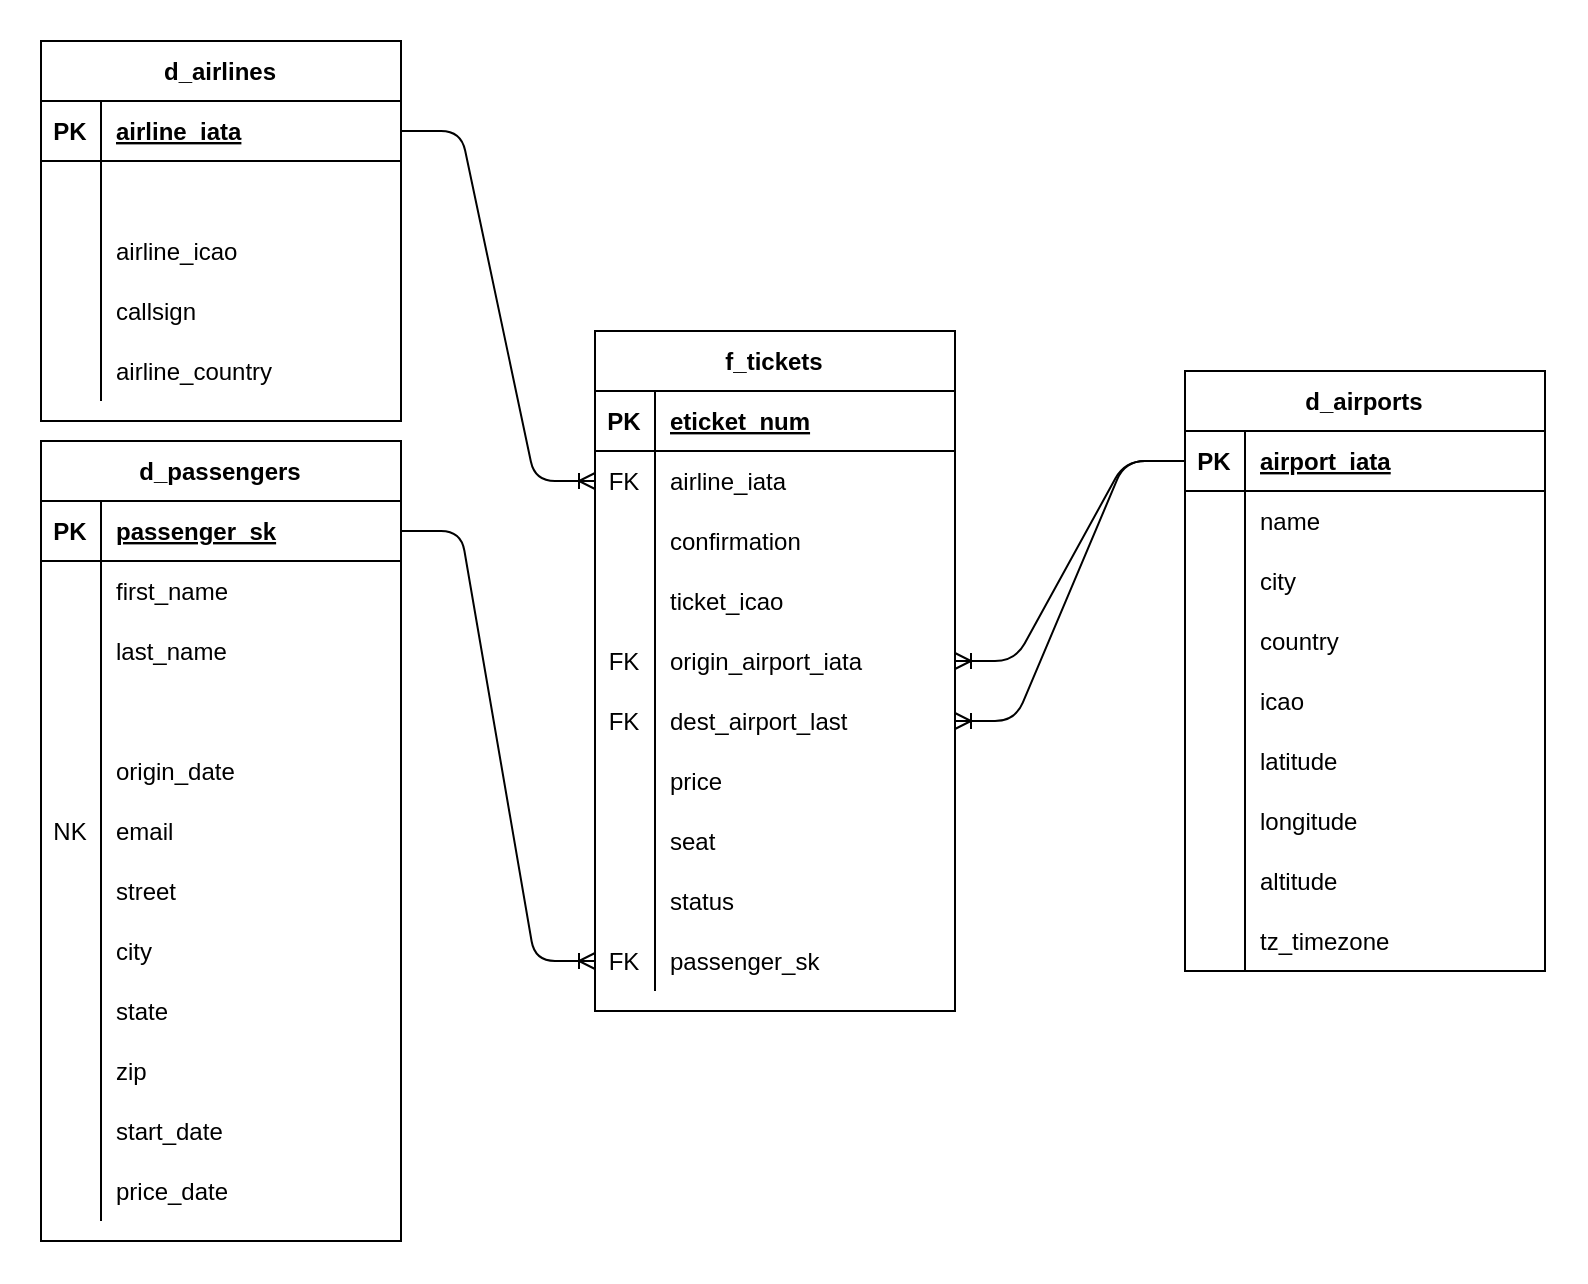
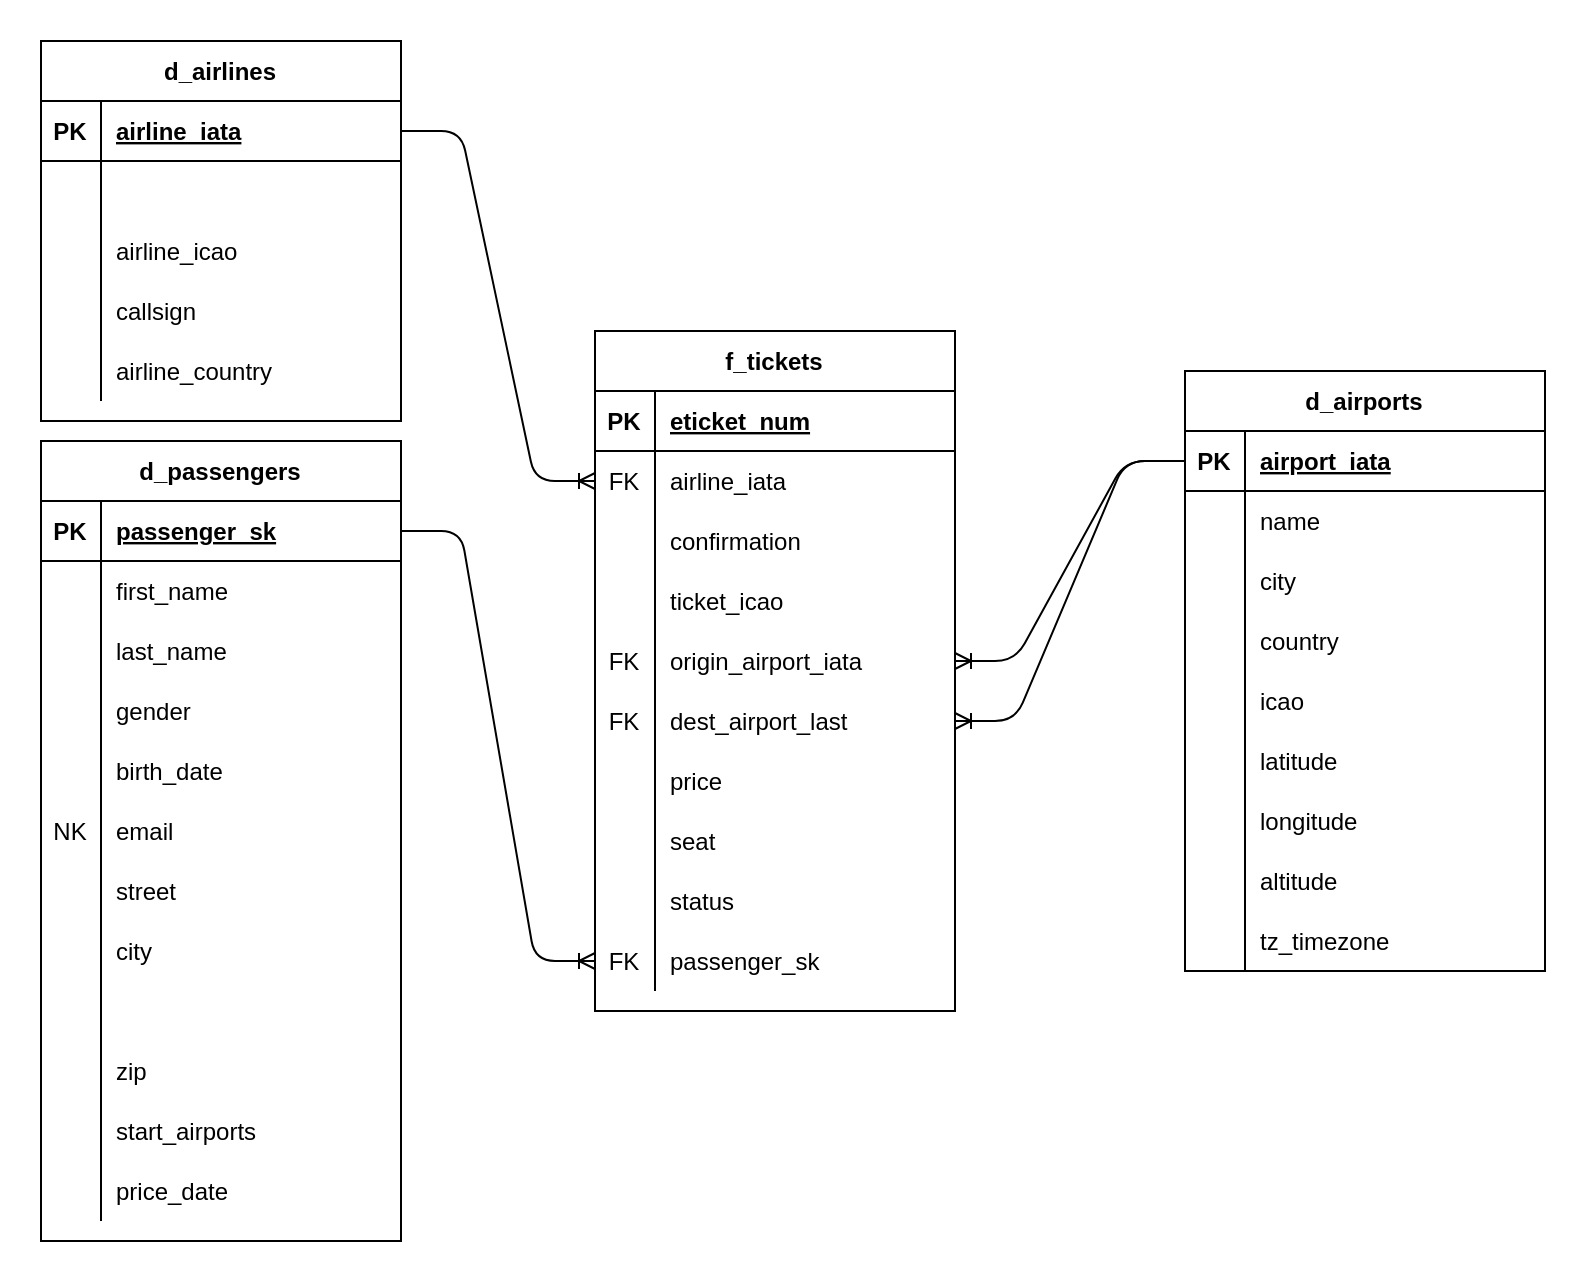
none -> (251, 711)
(184, 772) -> (180, 772)
(251, 1011) -> none
(183, 1132) -> (207, 1132)
